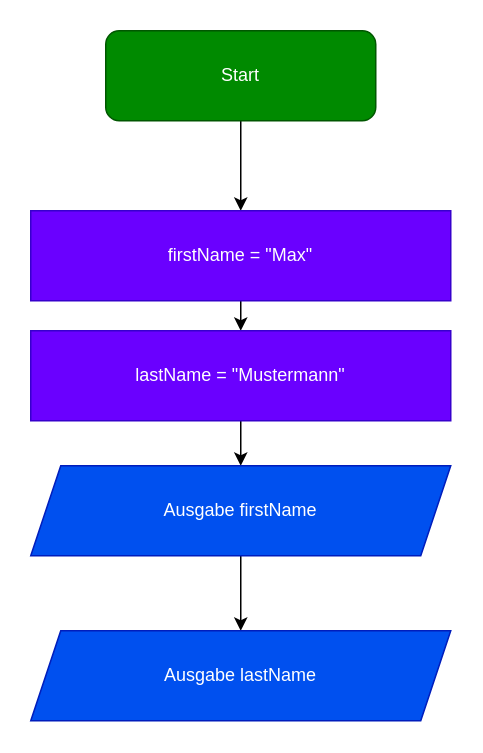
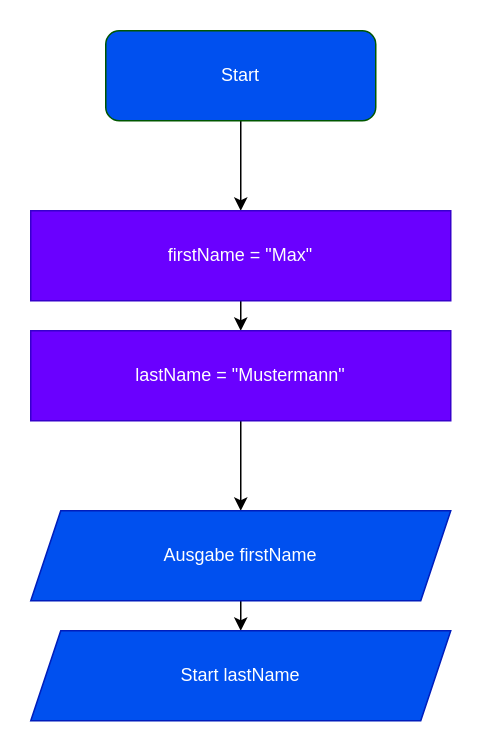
(241, 76) -> (241, 76)
(241, 511) -> (241, 556)
(241, 676) -> (241, 676)
